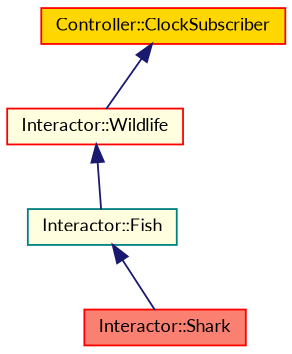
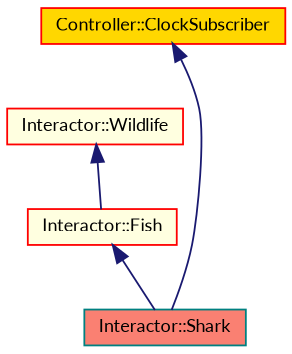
(124, 84) -> (199, 185)
(102, 227) -> (102, 227)
(165, 327) -> (165, 327)
